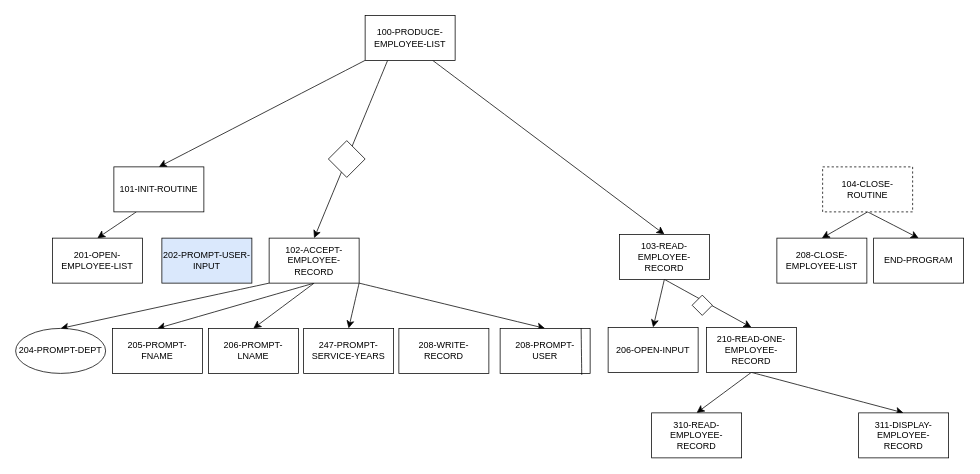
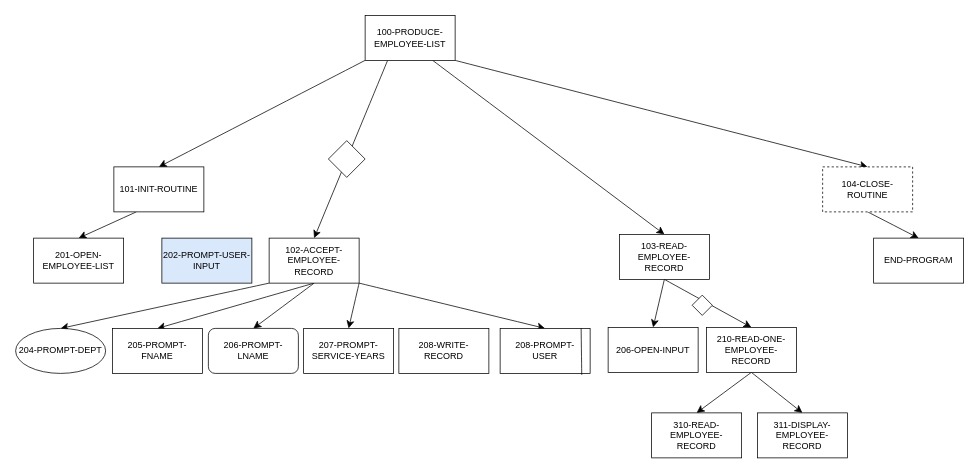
none -> (659, 113)
(847, 224) -> none
(97, 261) -> (78, 261)
(822, 261) -> none
(253, 351) -> (253, 351)
(348, 351) -> (348, 351)
(903, 435) -> (802, 435)
